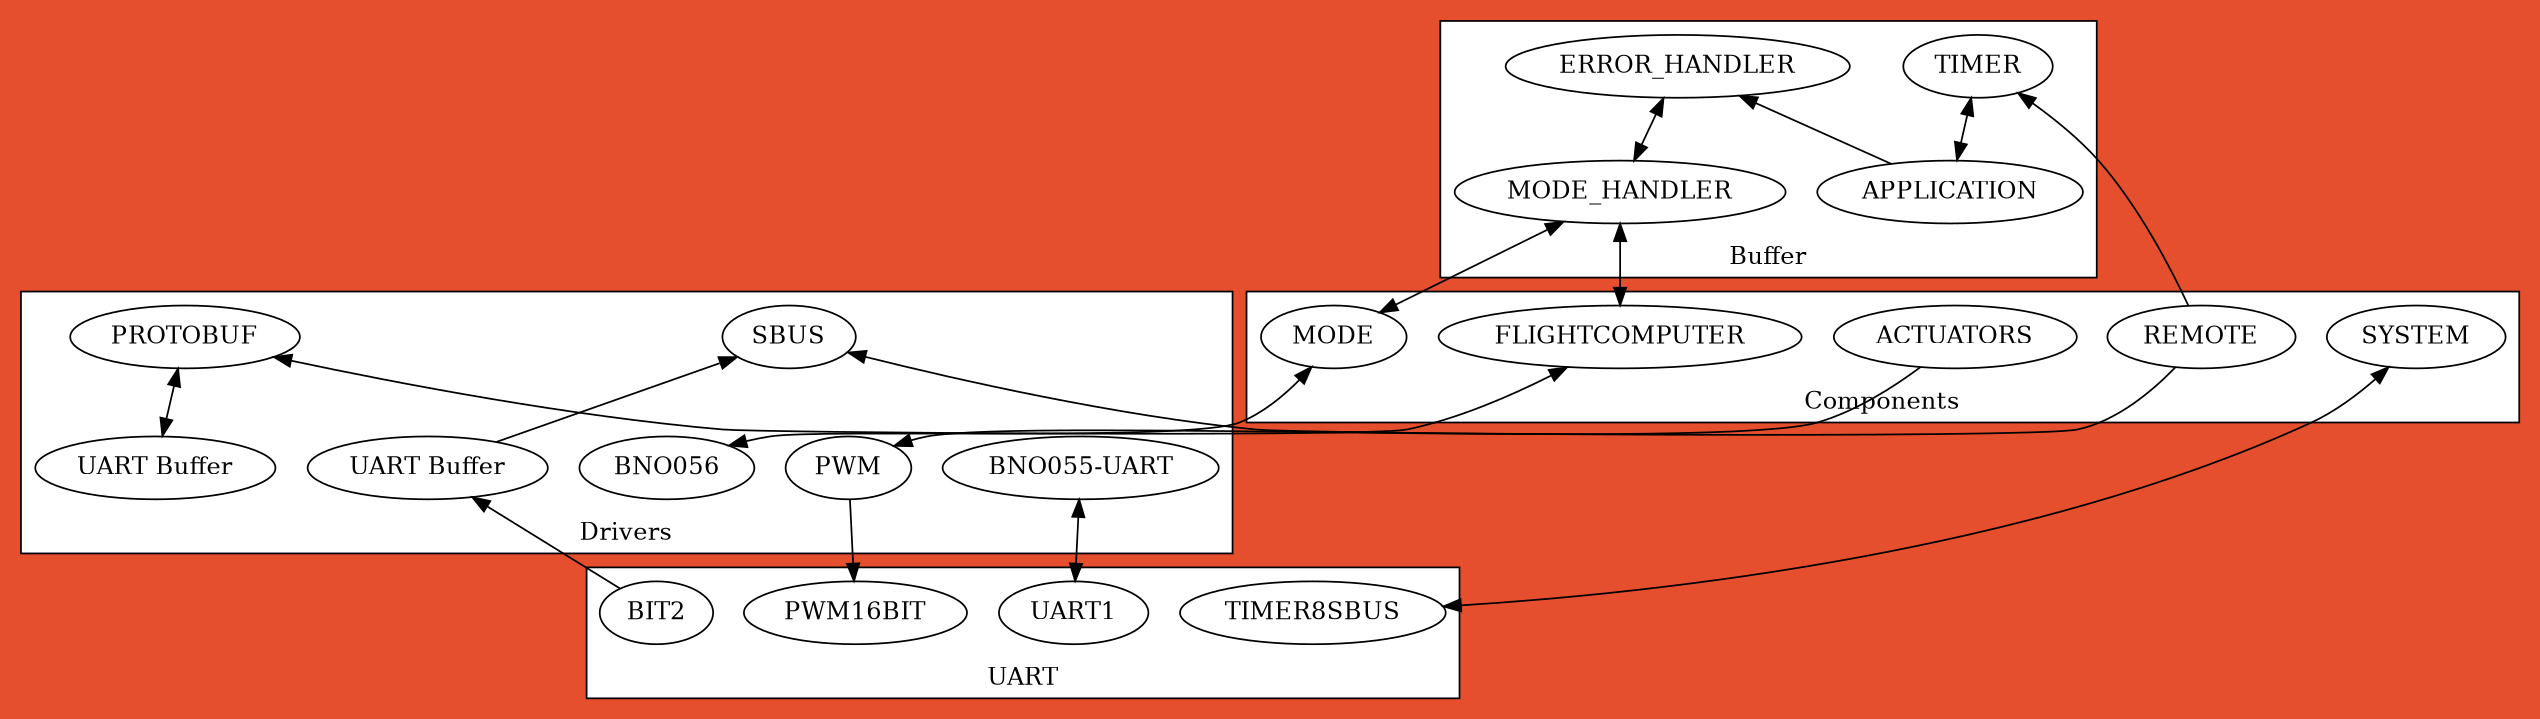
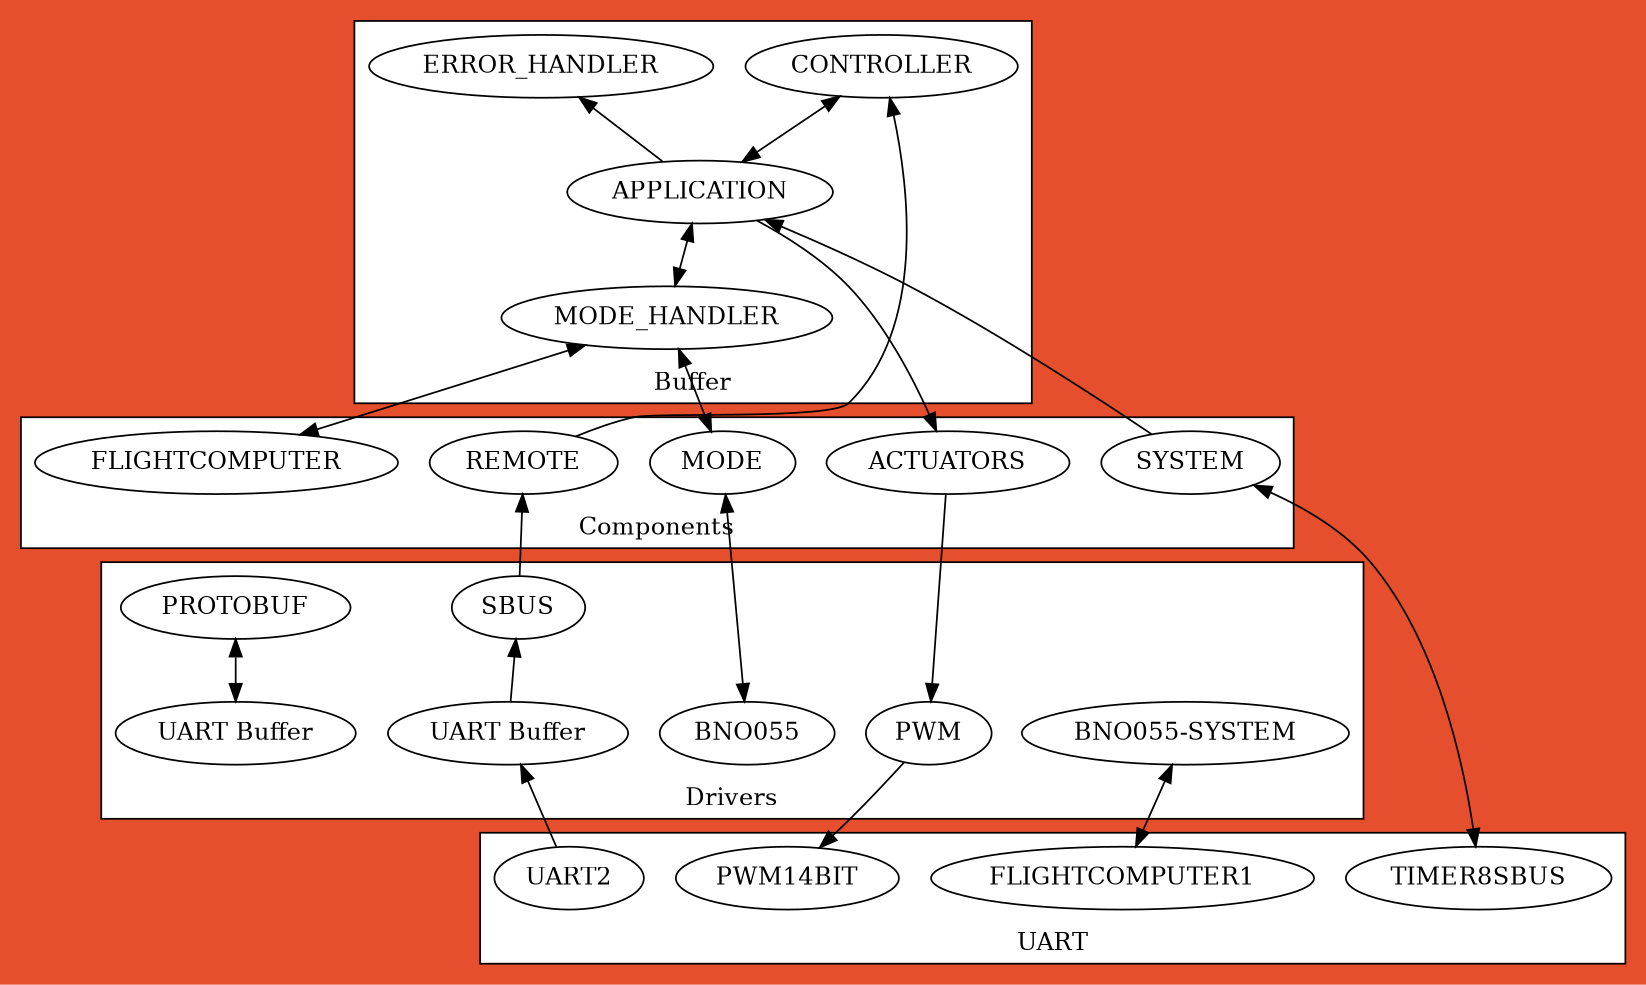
(1978, 66) -> (882, 66)
(1649, 129) -> (684, 255)
none -> (862, 301)
none -> (972, 321)
(732, 430) -> none
(1827, 435) -> (521, 537)
(667, 468) -> (747, 733)
(1081, 468) -> (1185, 733)
(656, 613) -> (569, 878)
(855, 613) -> (787, 878)
(1074, 613) -> (1123, 878)
